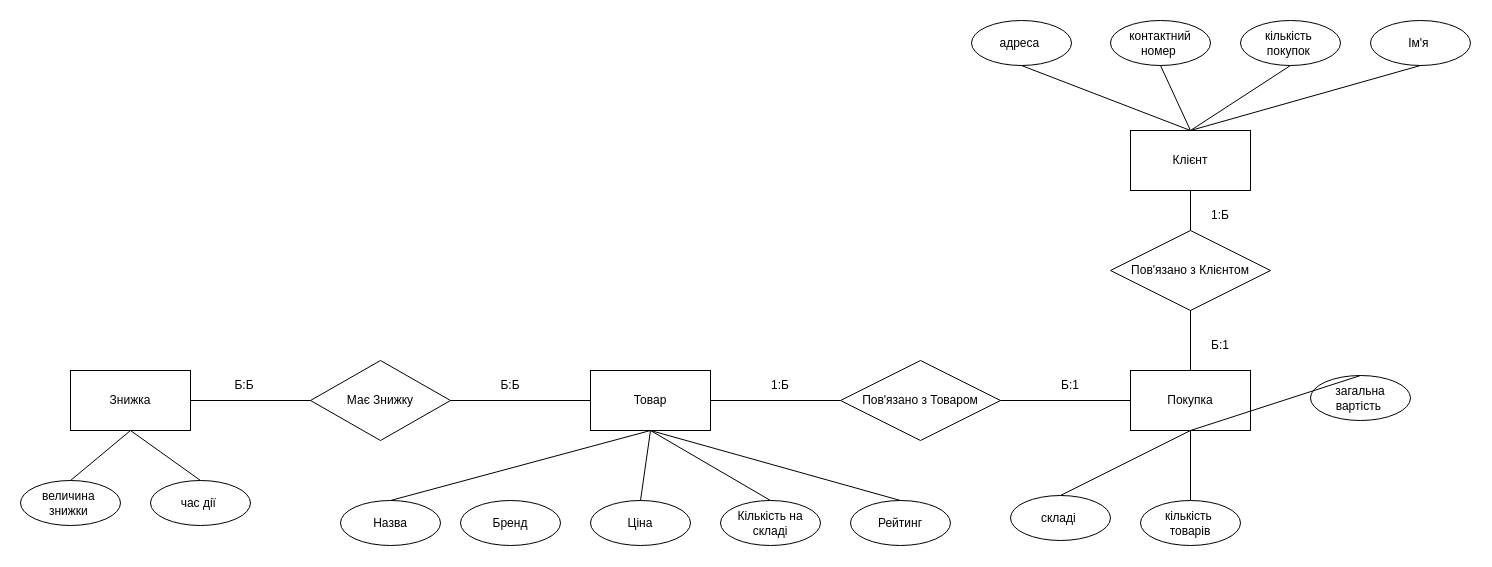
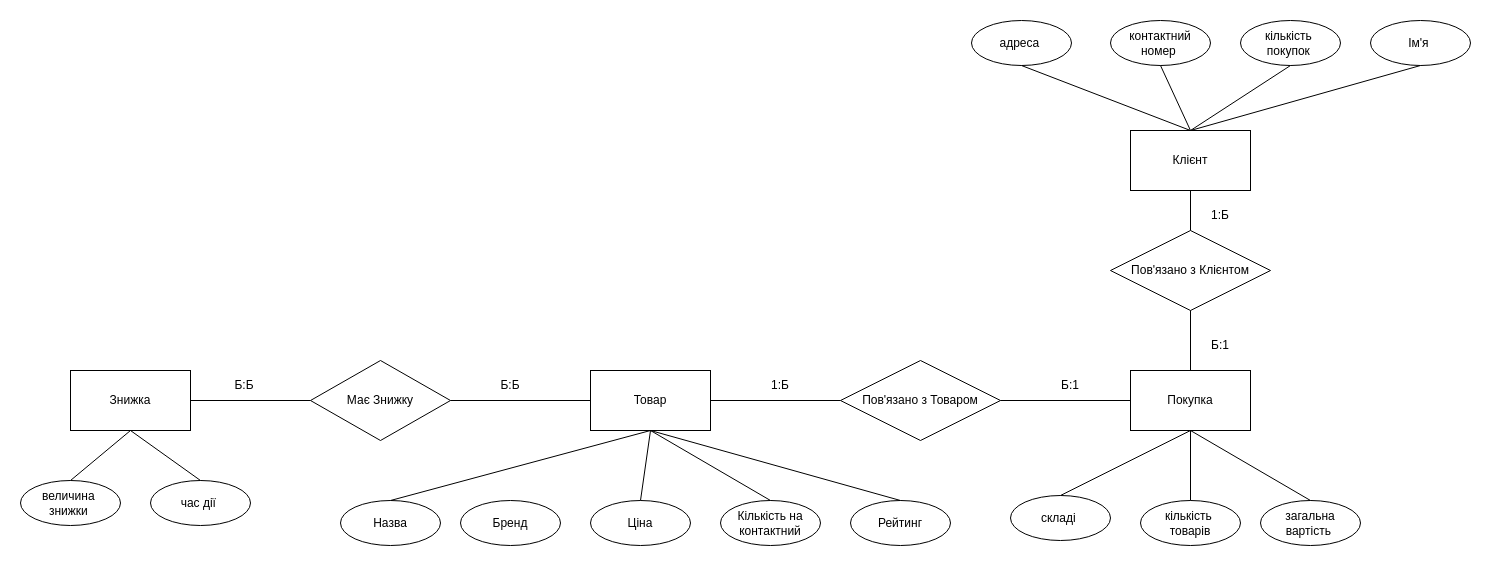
(1361, 398) -> (1311, 523)
(771, 524) -> (771, 524)
